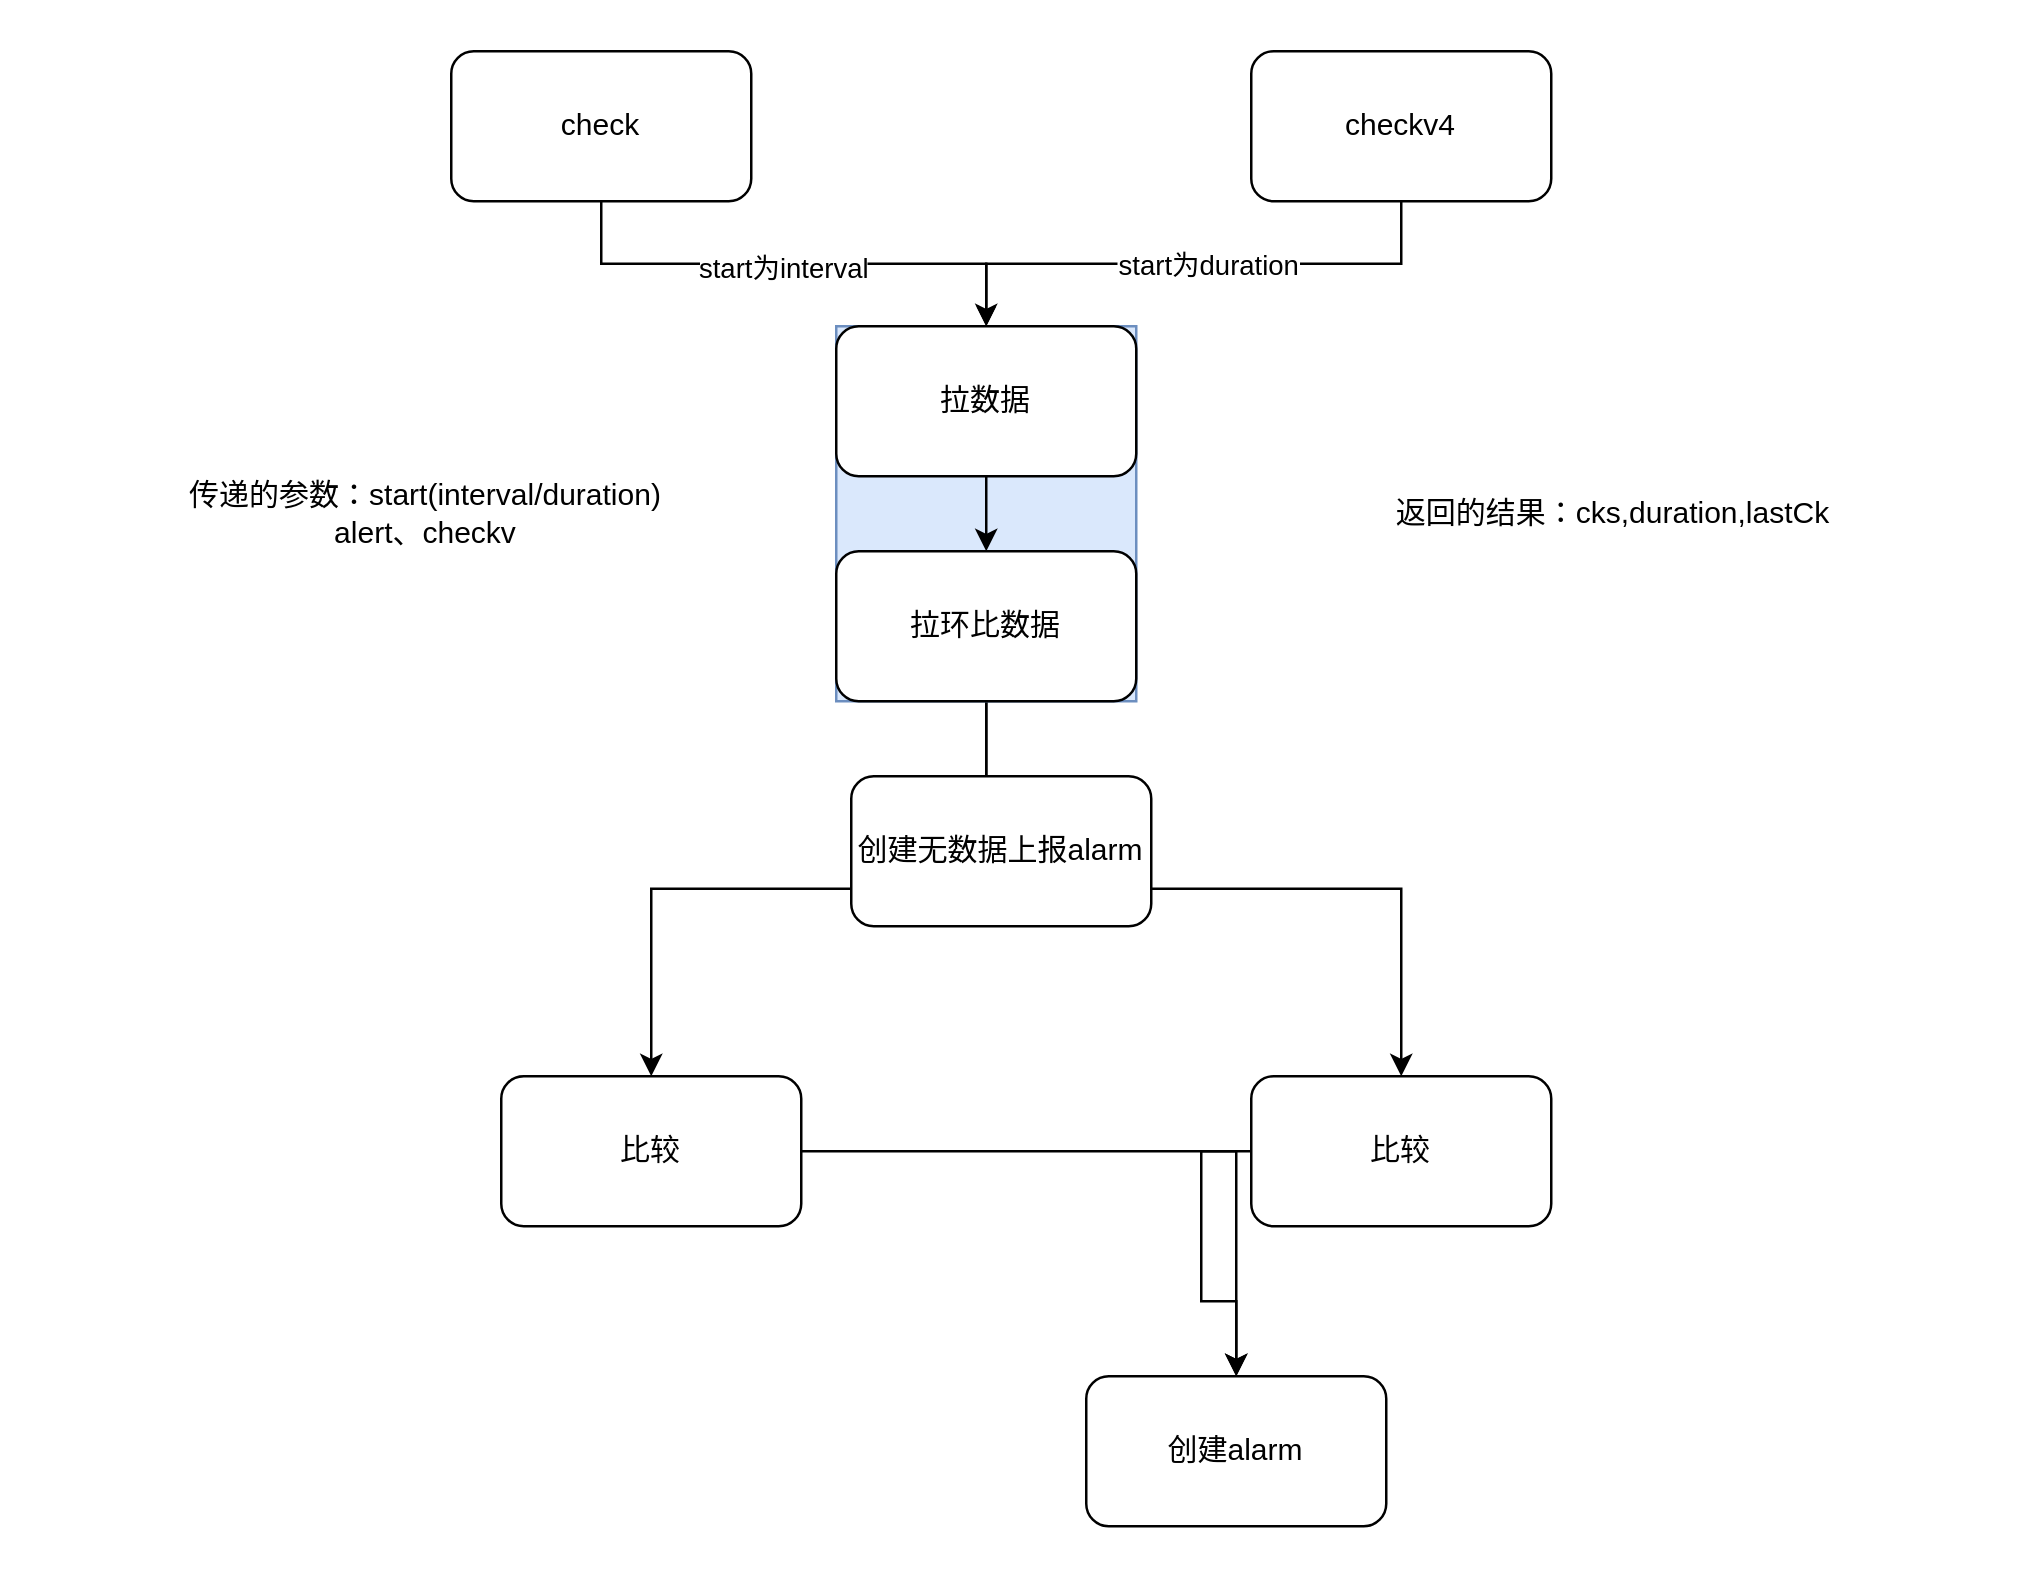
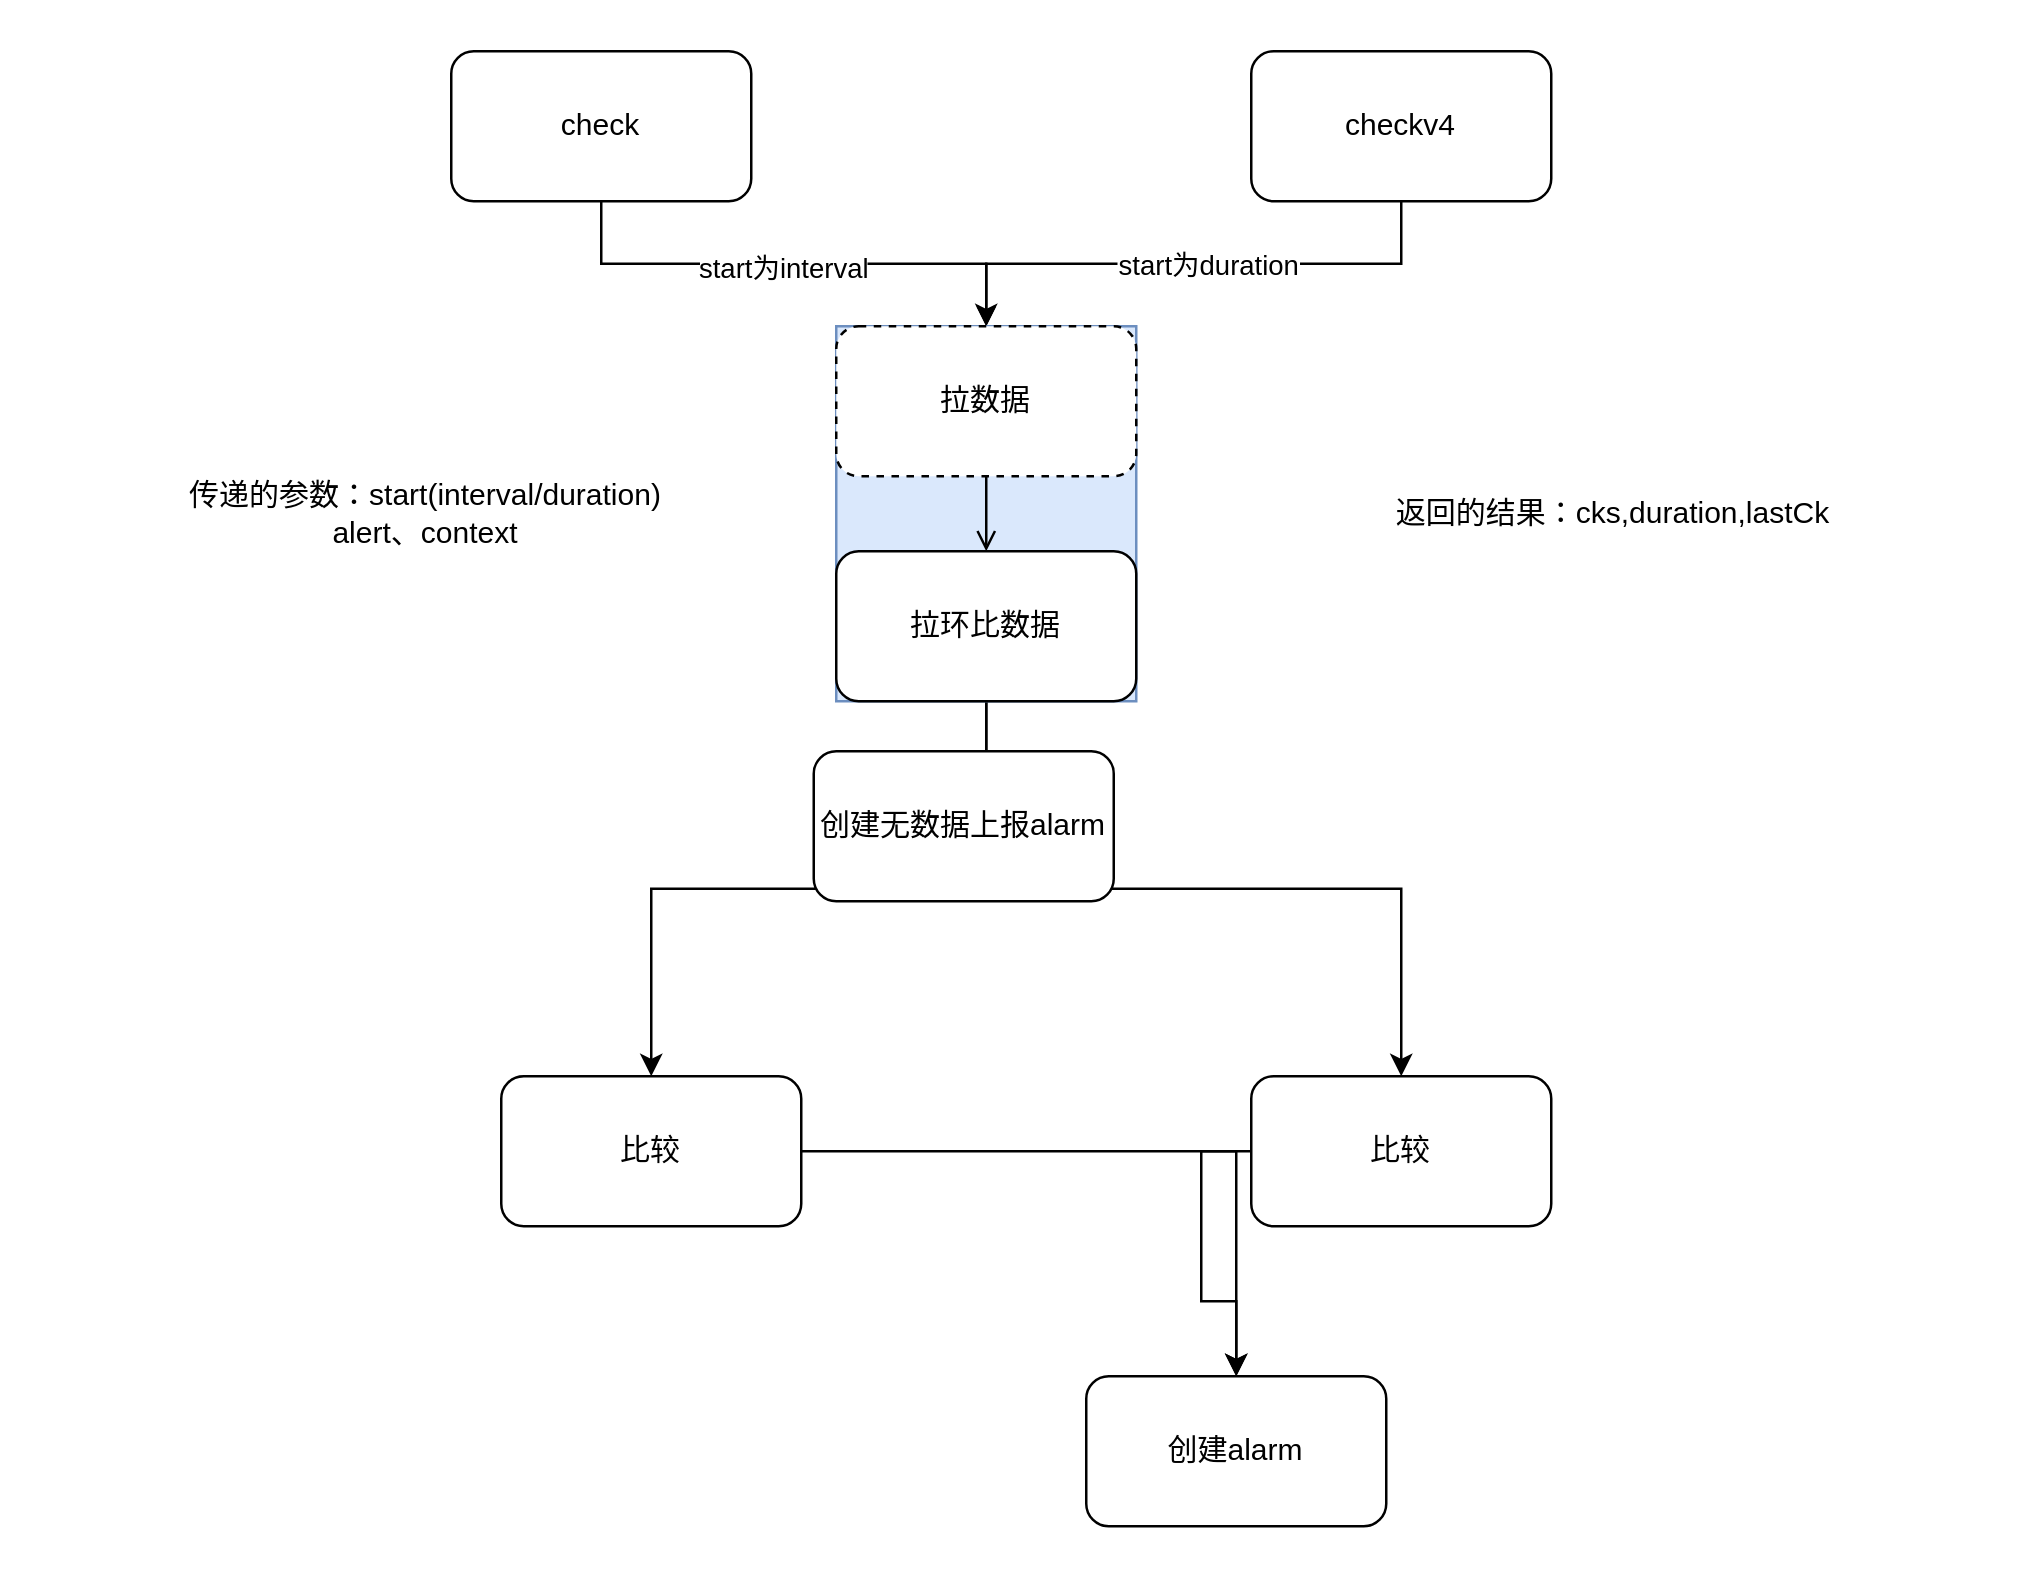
(986, 401) -> (986, 401)
(426, 514) -> (426, 514)
(986, 533) -> (986, 537)
(1001, 851) -> (964, 826)
